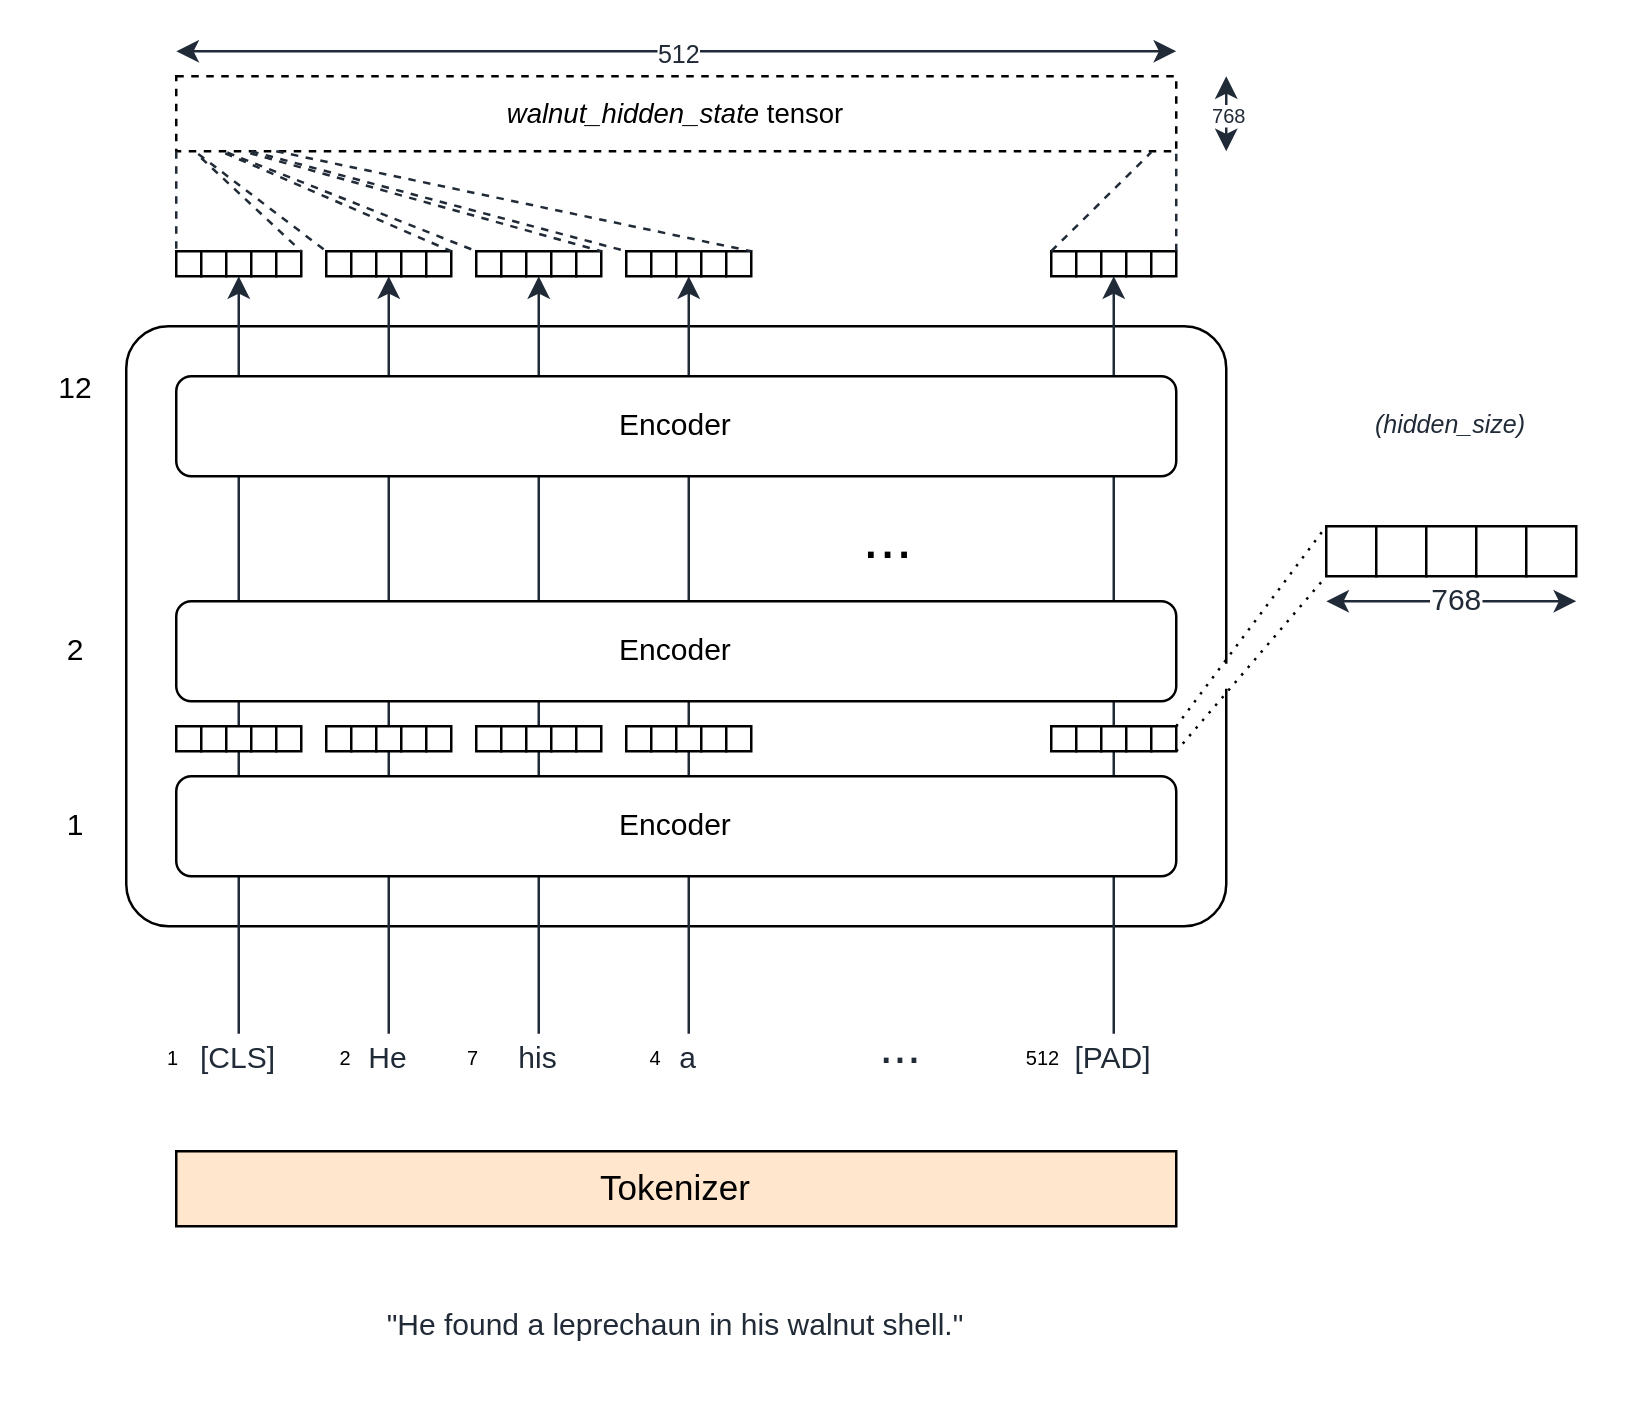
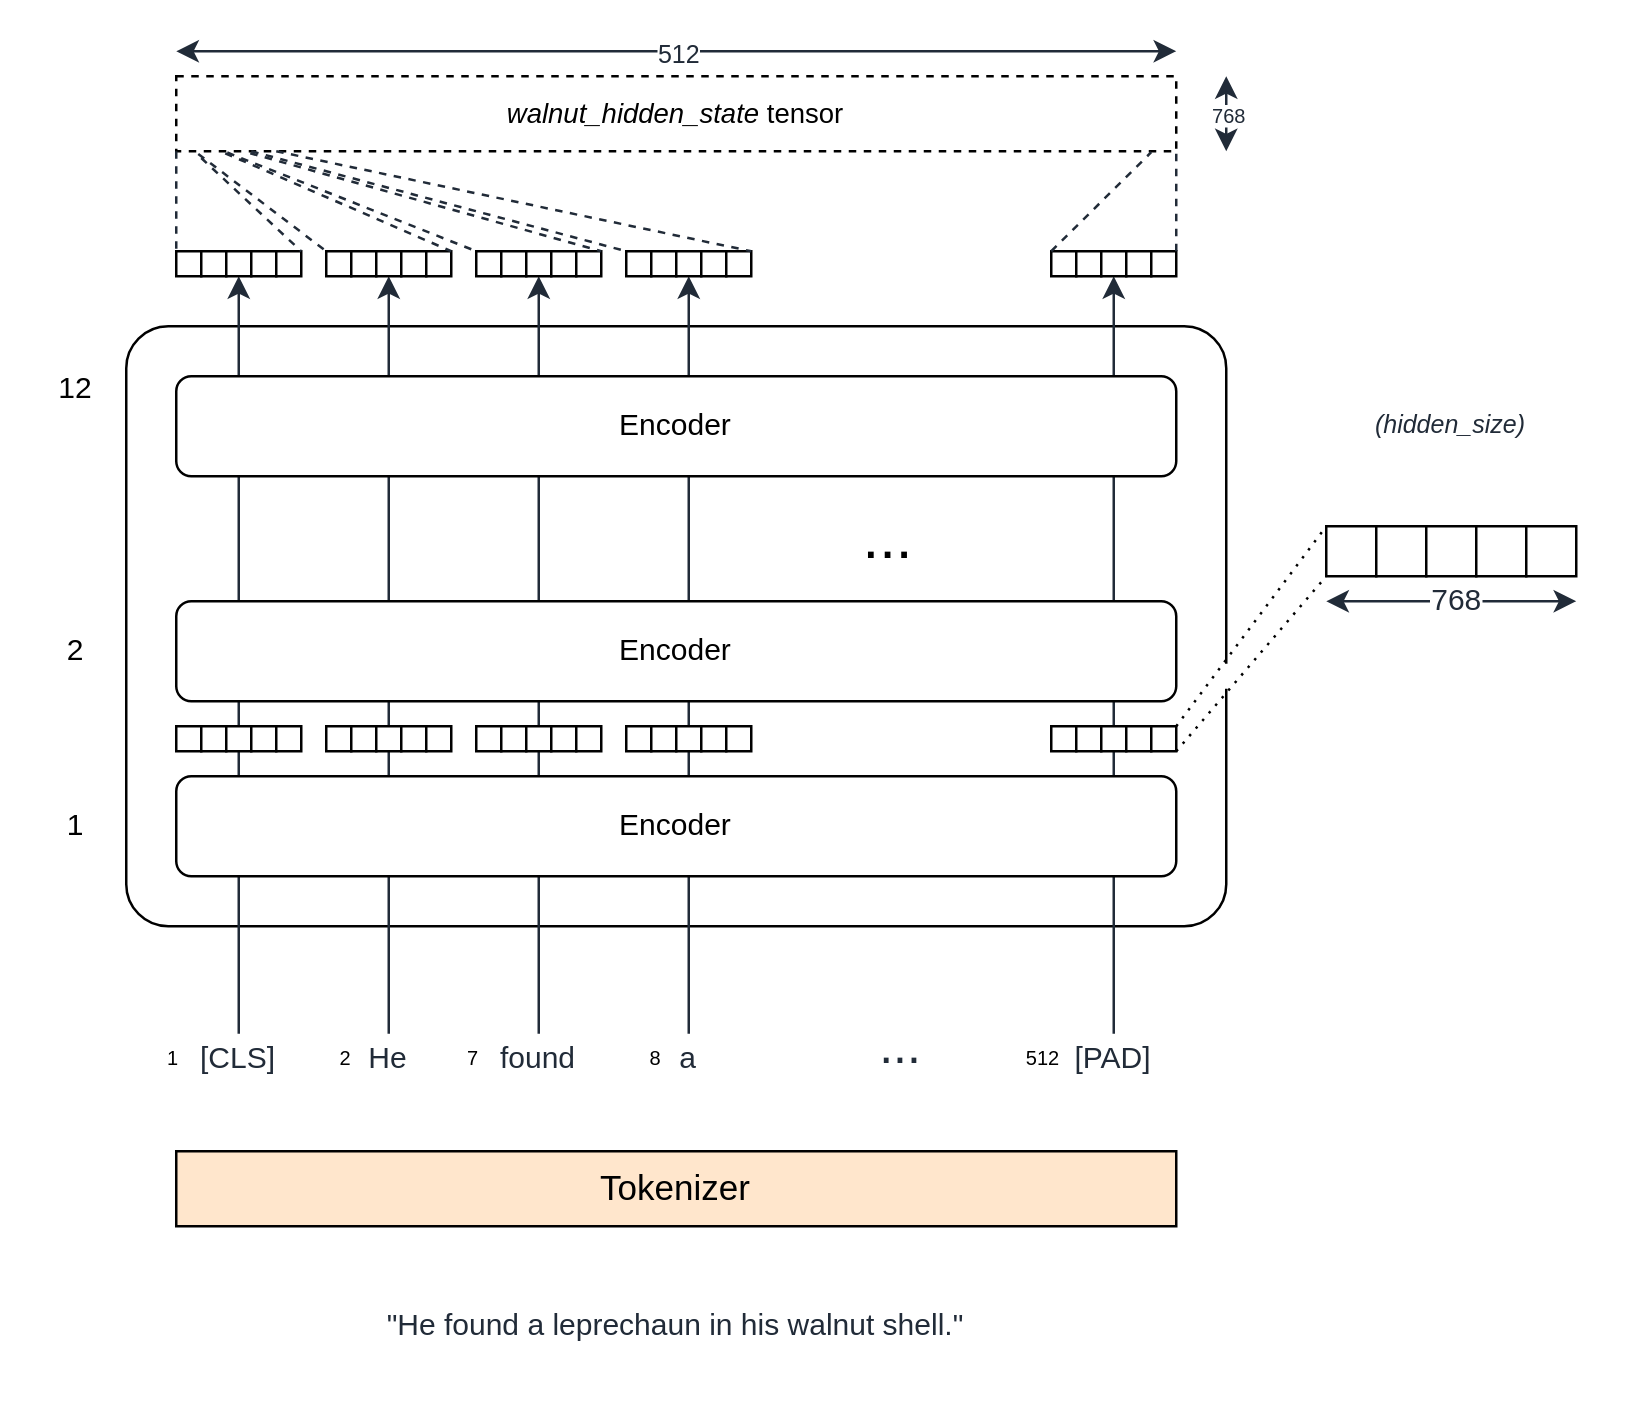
(539, 1059) -> (539, 1059)
(656, 1059) -> (656, 1059)
